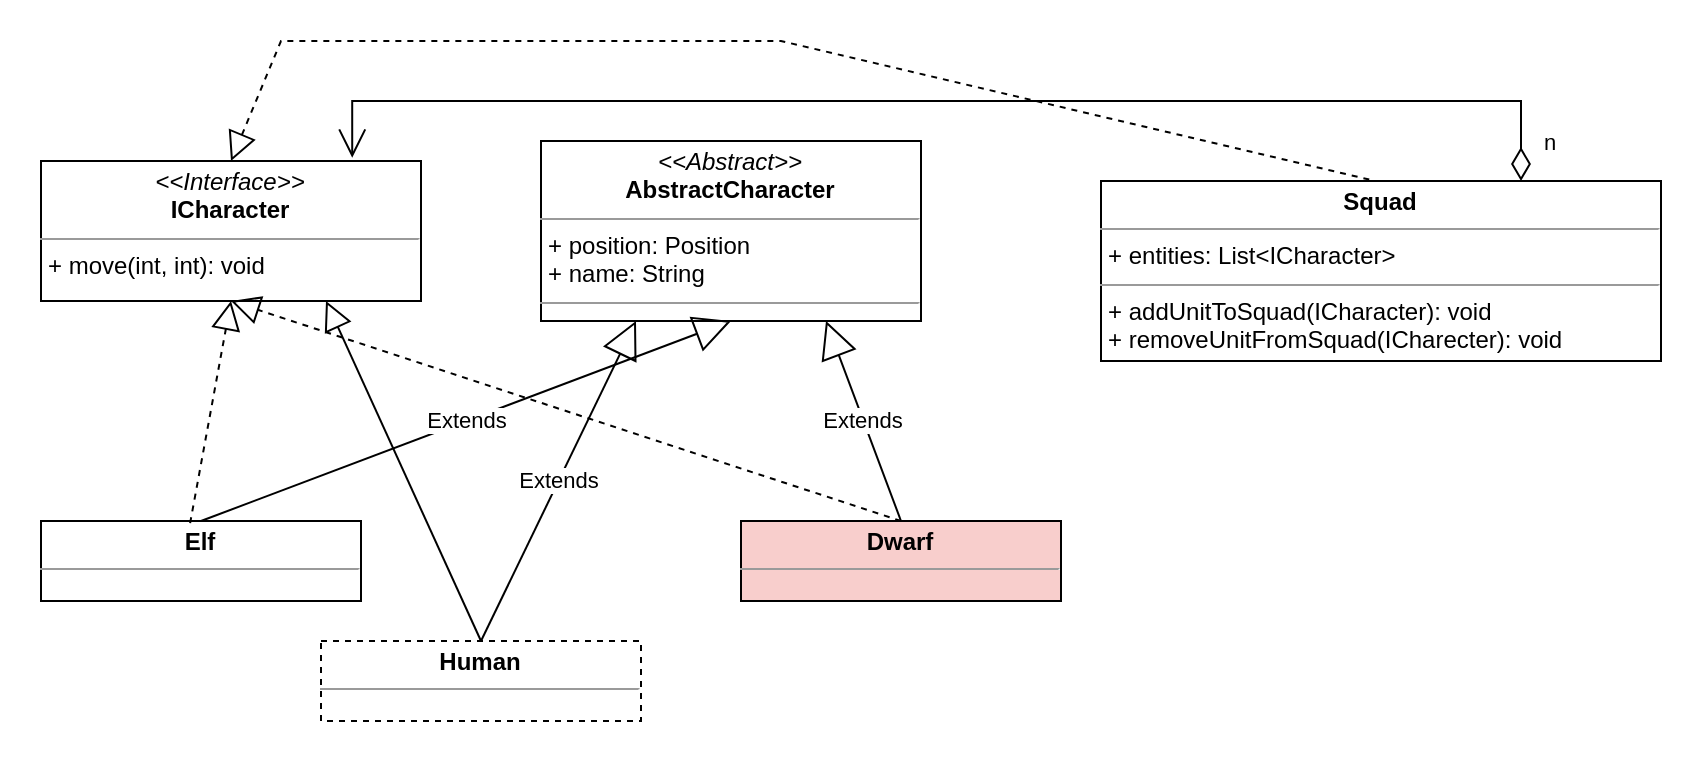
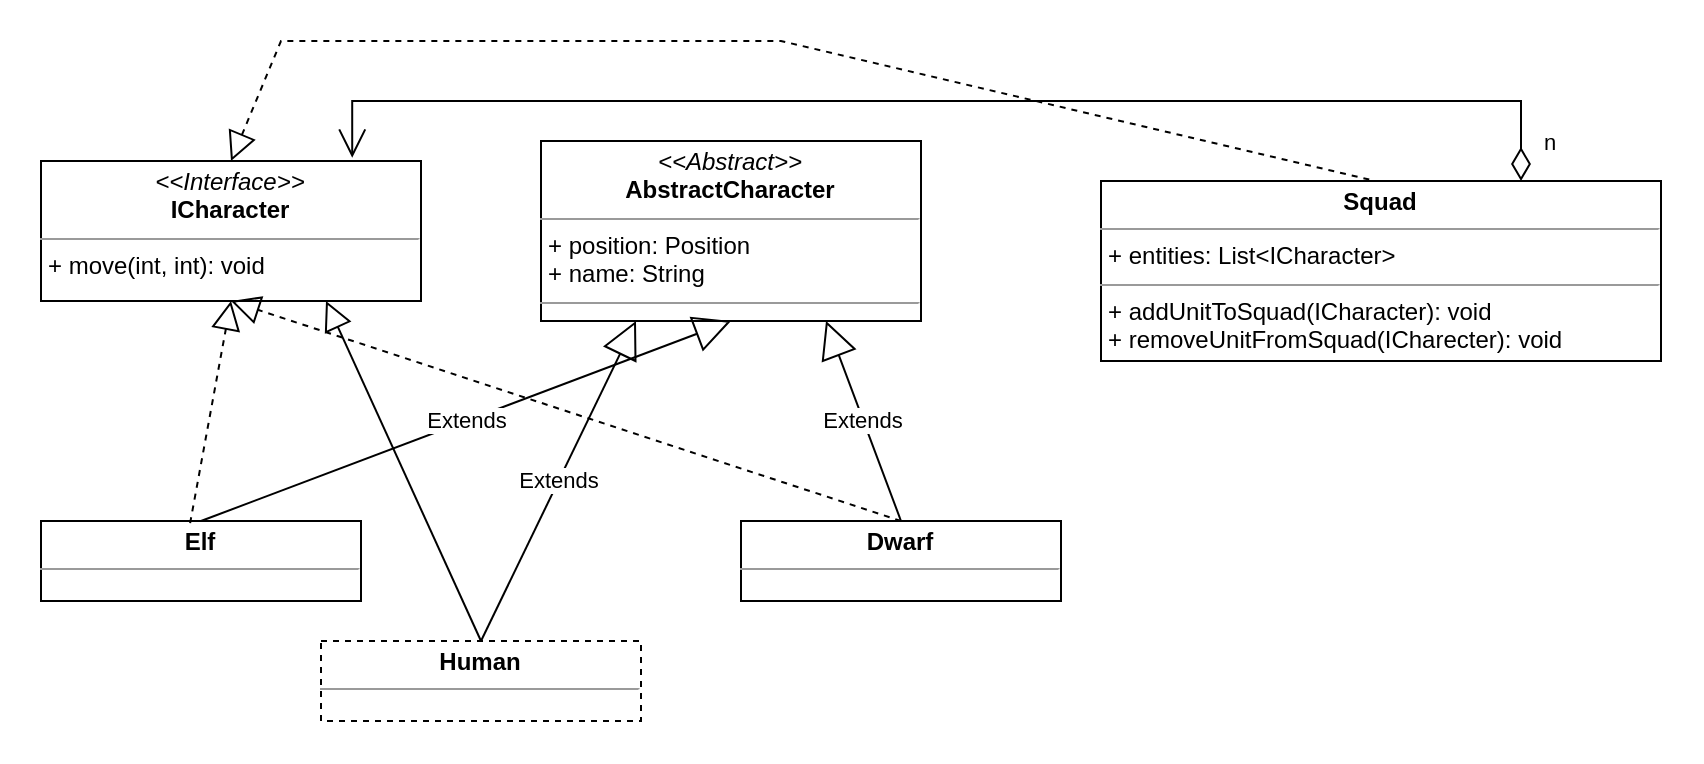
(901, 561) -> (901, 561)
